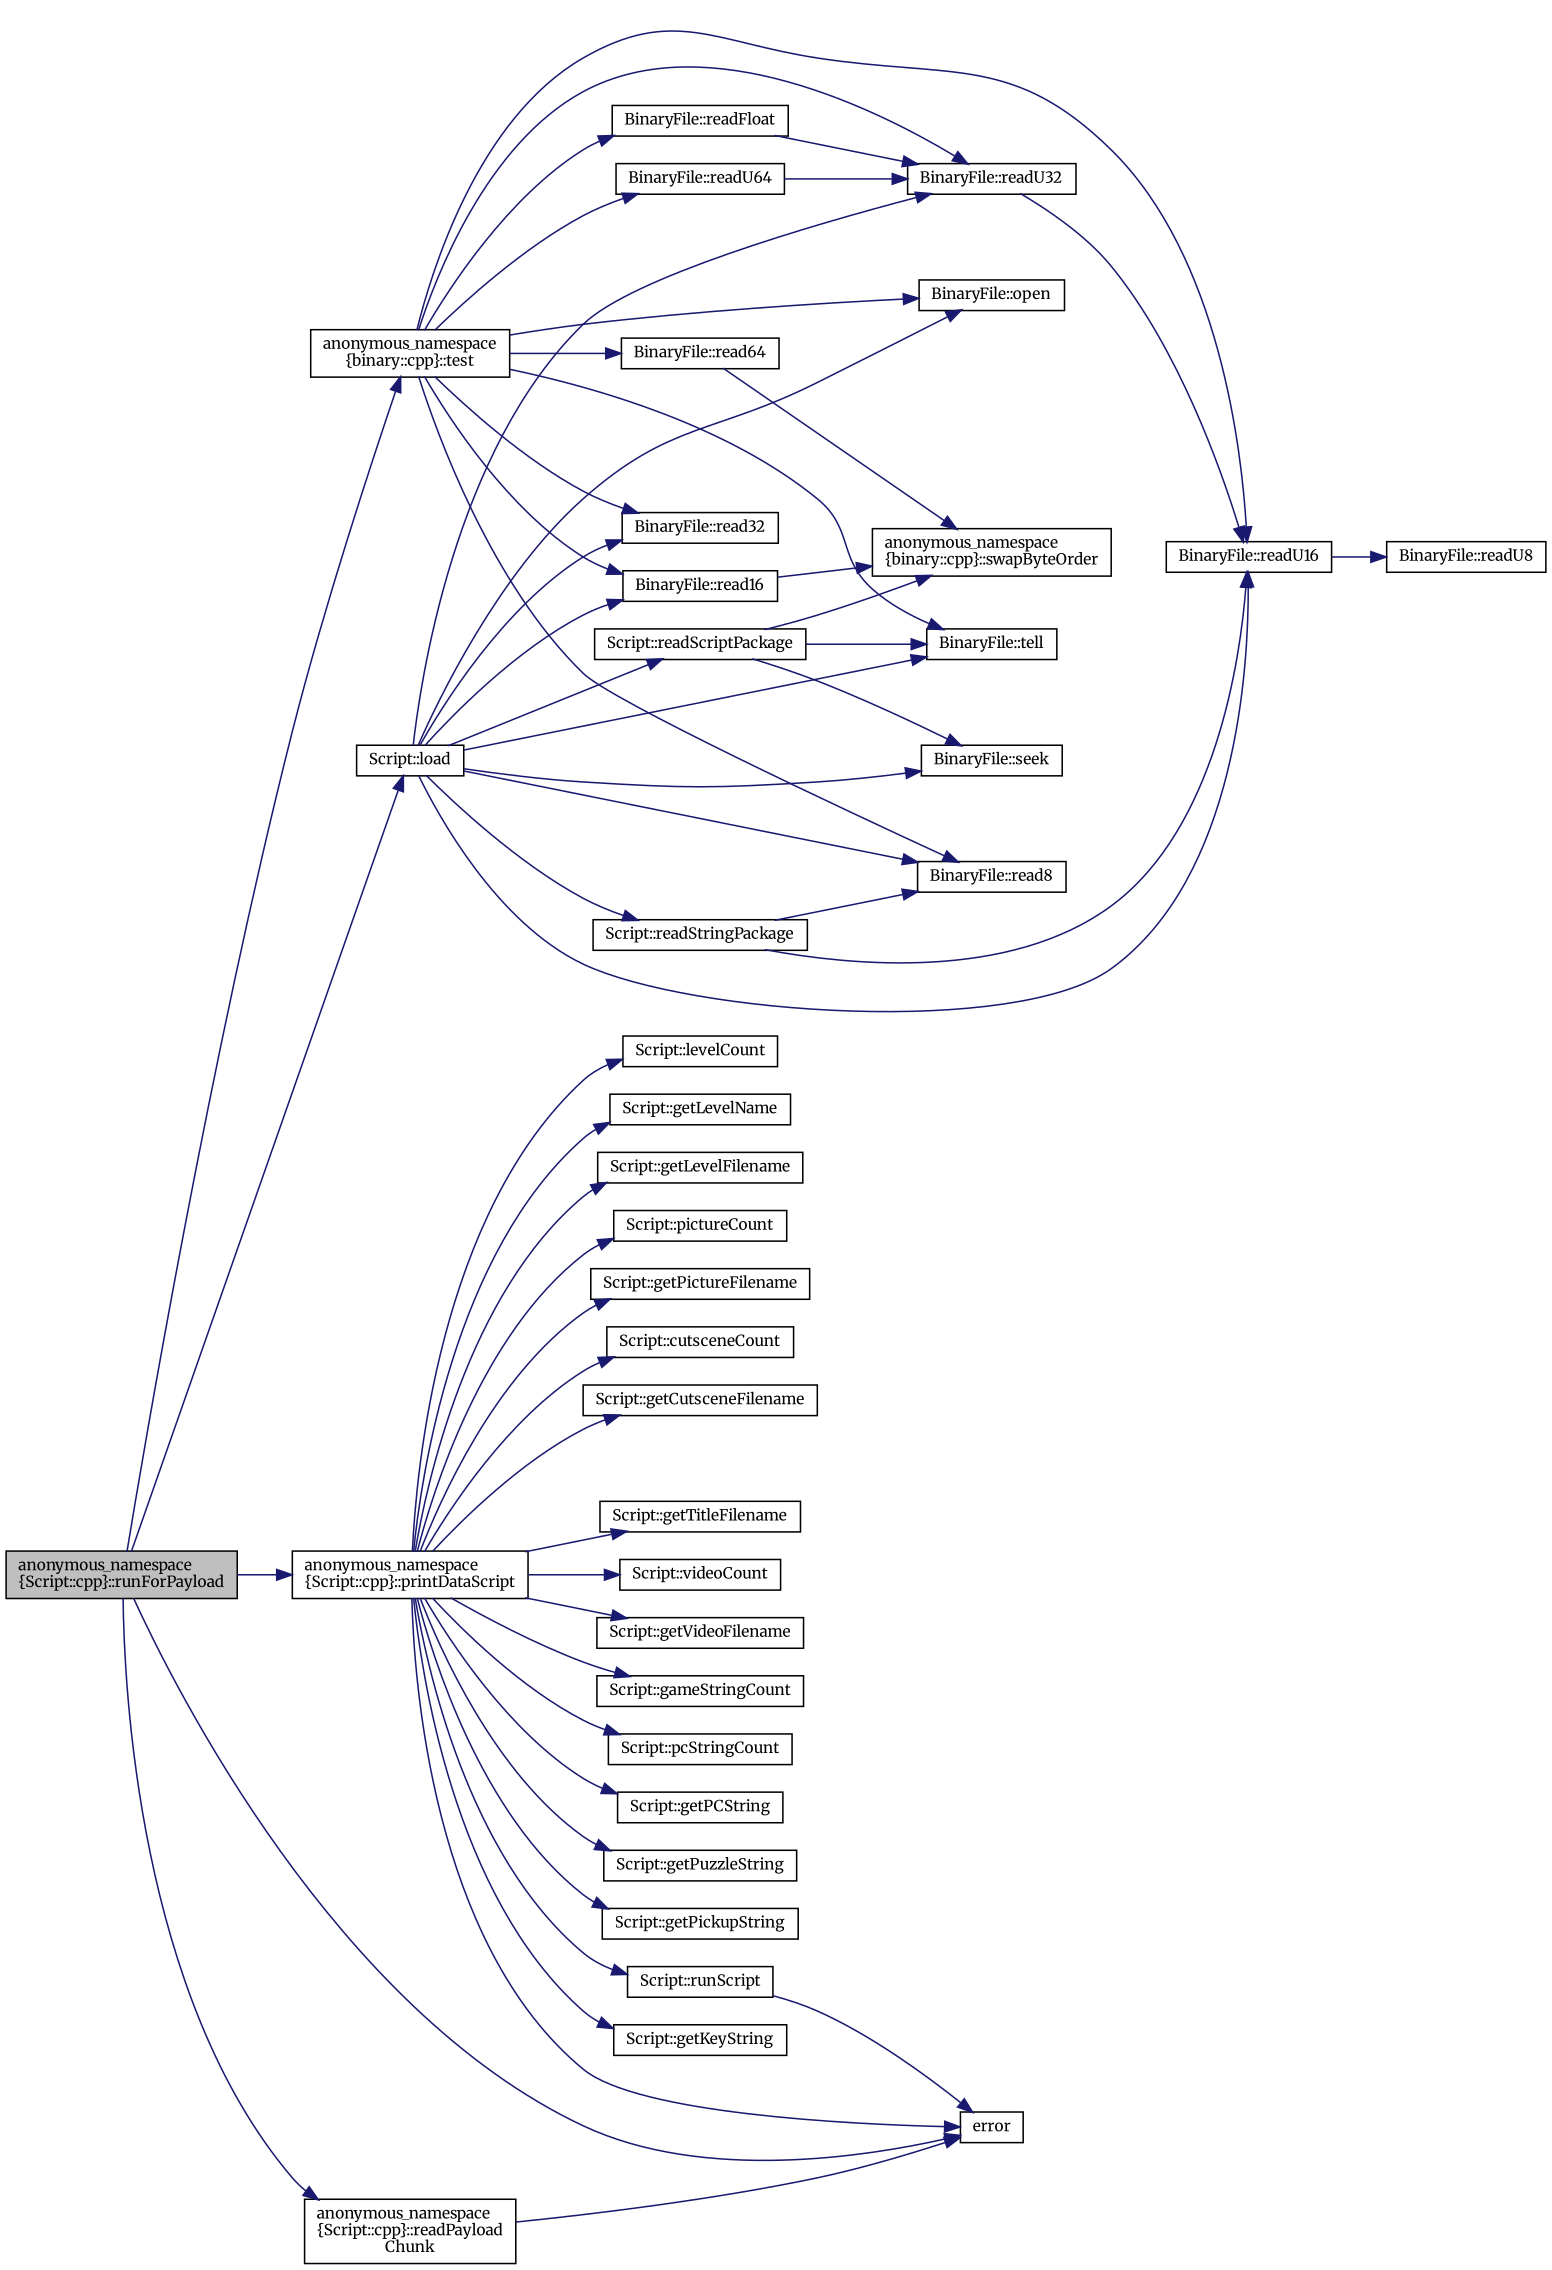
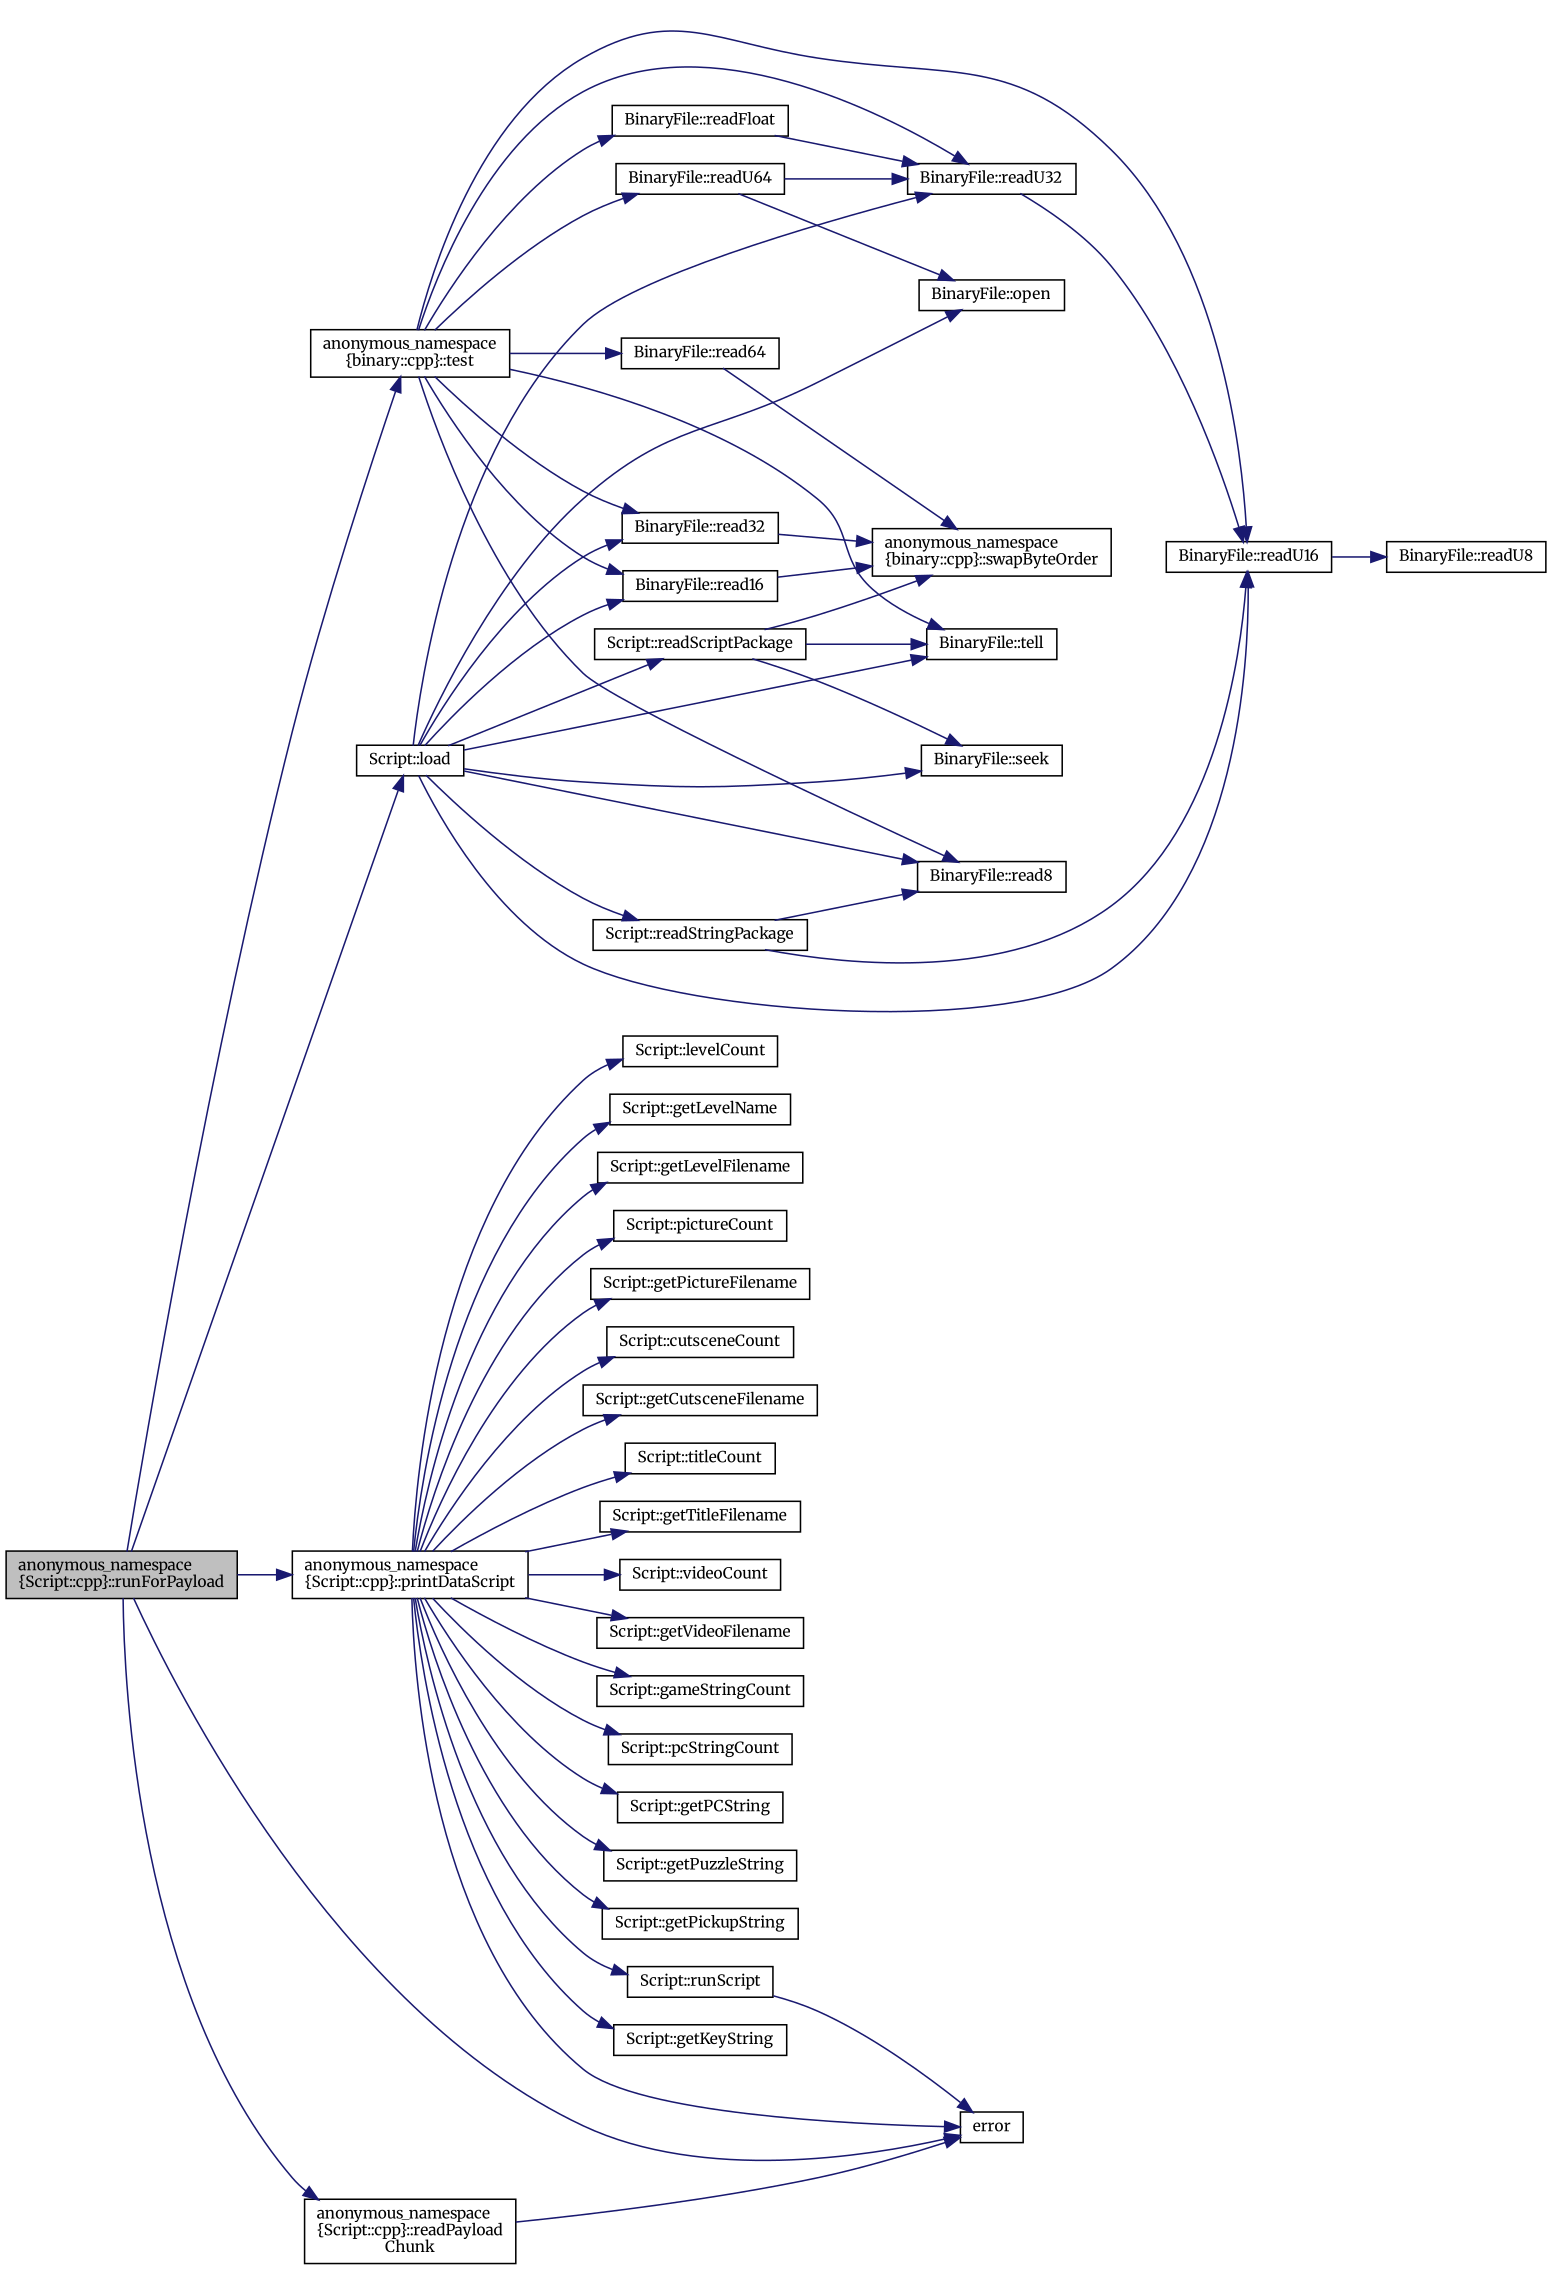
(706, 312) -> (839, 234)
none -> (817, 538)
none -> (700, 1458)
